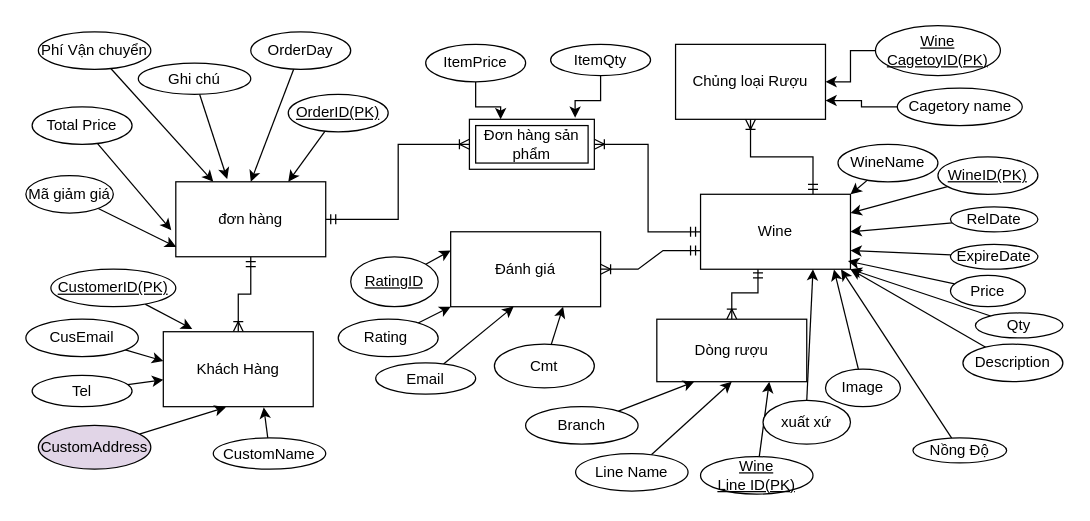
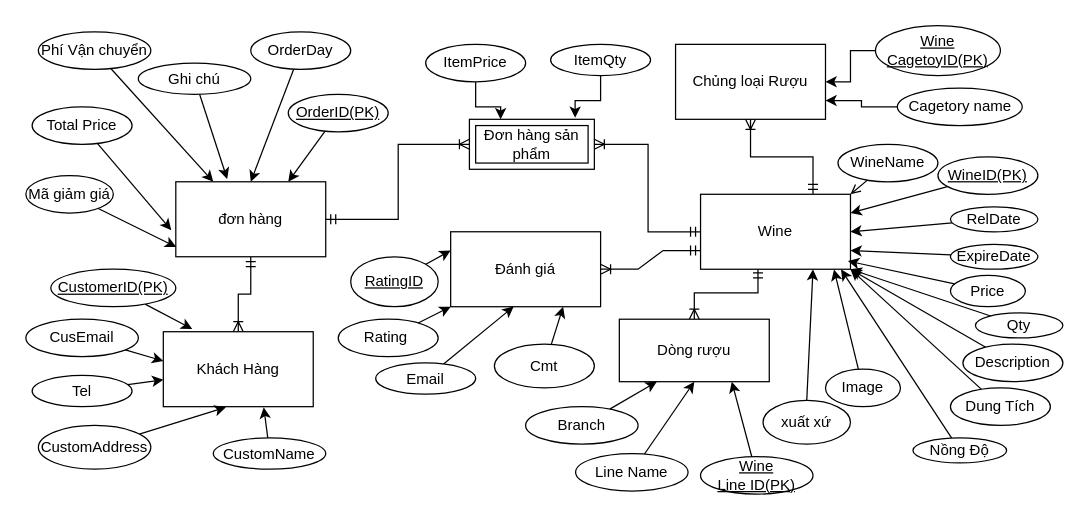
(858, 188) -> (857, 189)
none -> (919, 332)
(732, 351) -> (694, 351)
none -> (1001, 407)
(94, 448) -> (94, 448)
